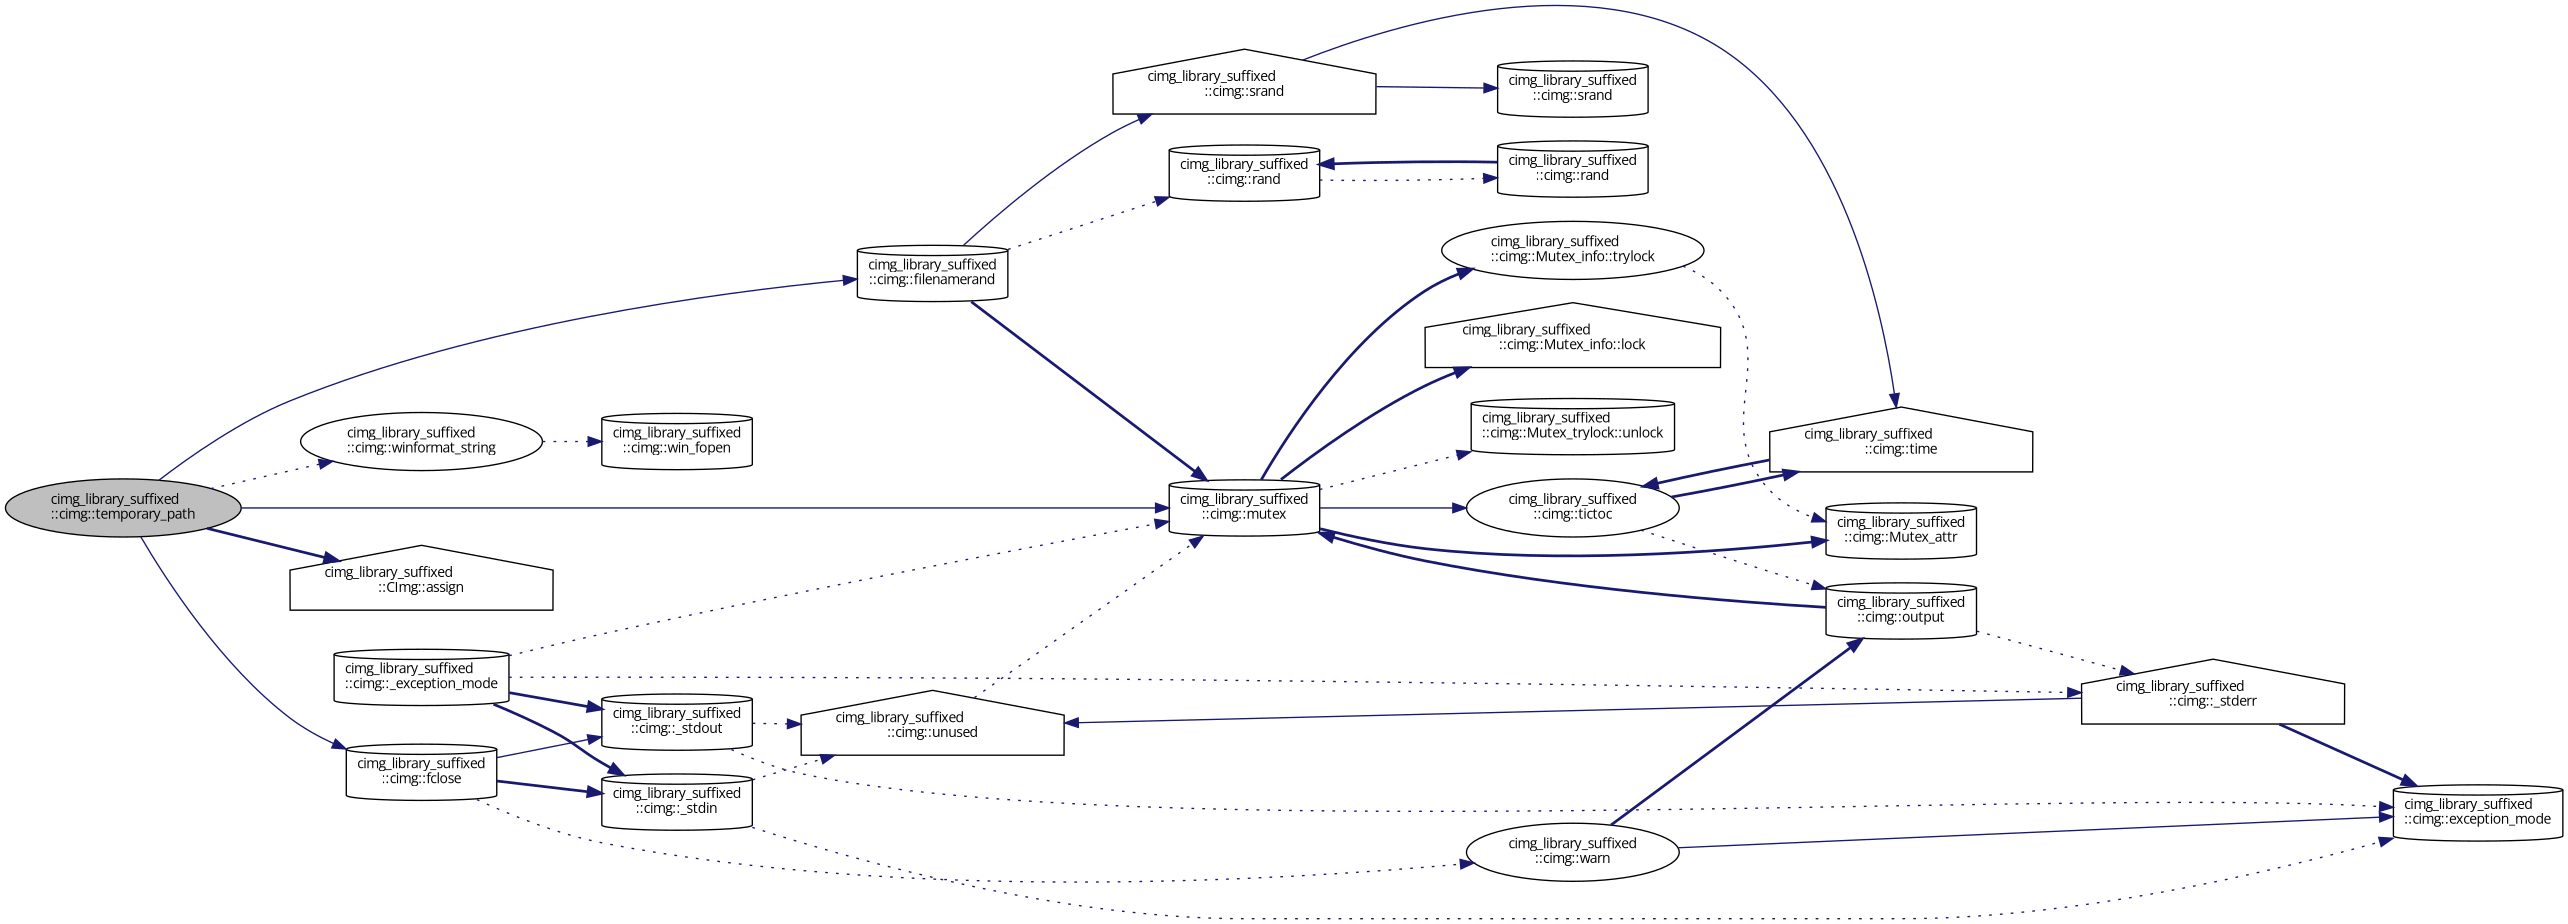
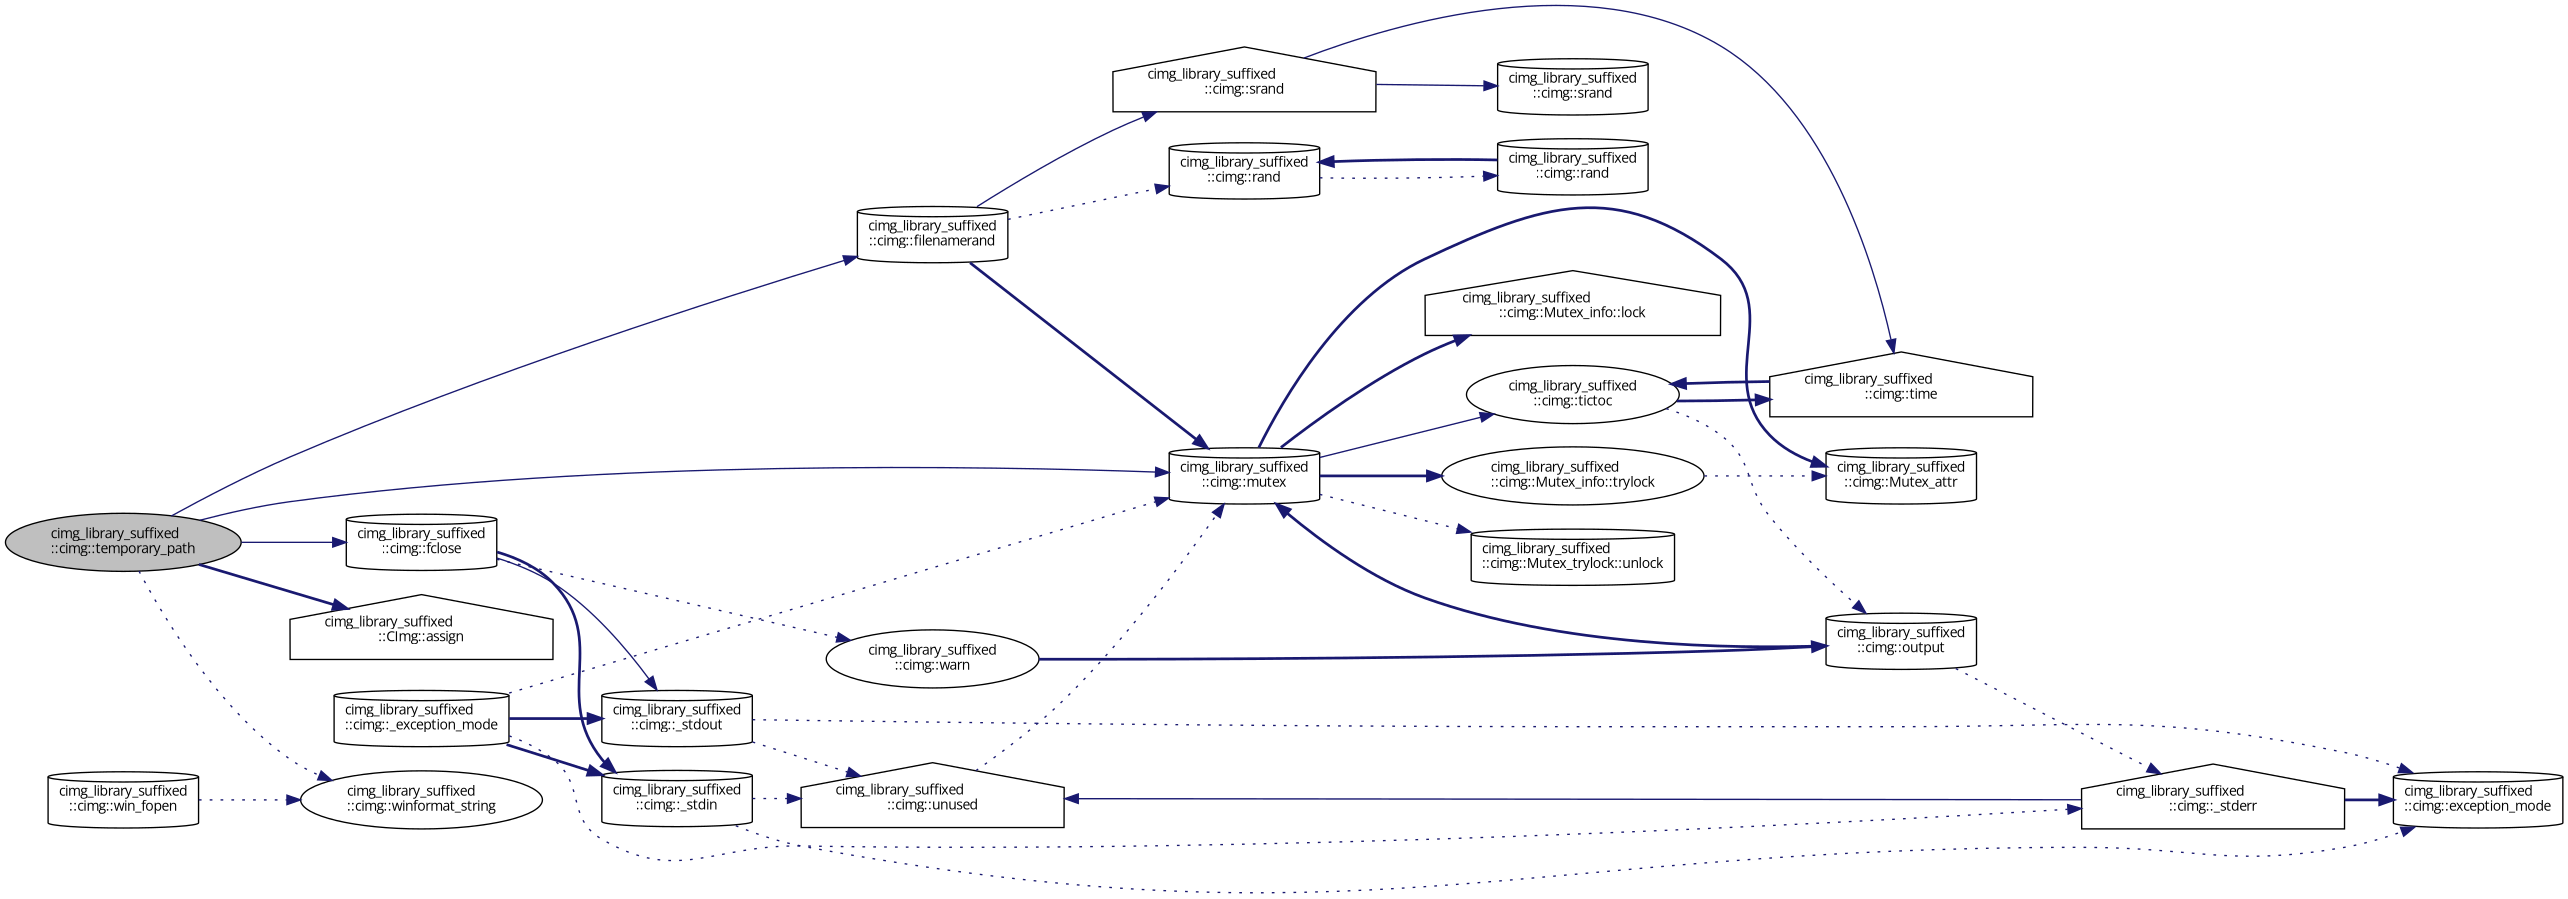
(565, 442) -> (243, 800)
(2029, 832) -> none
